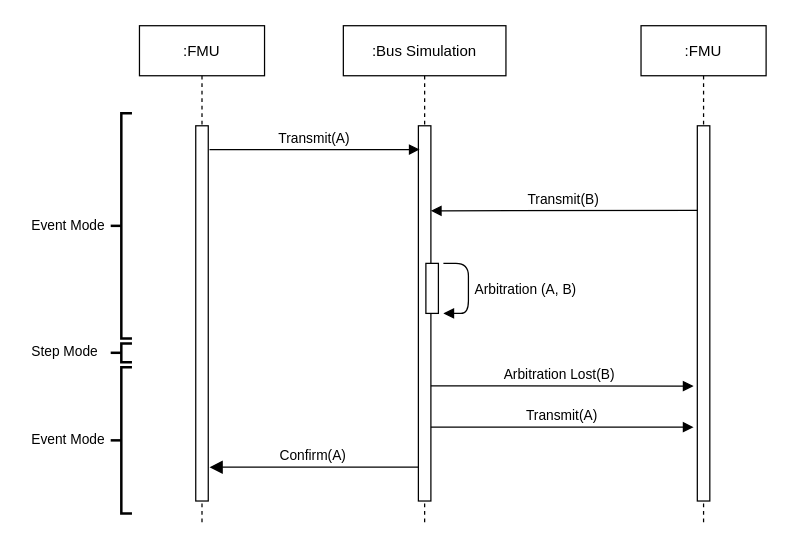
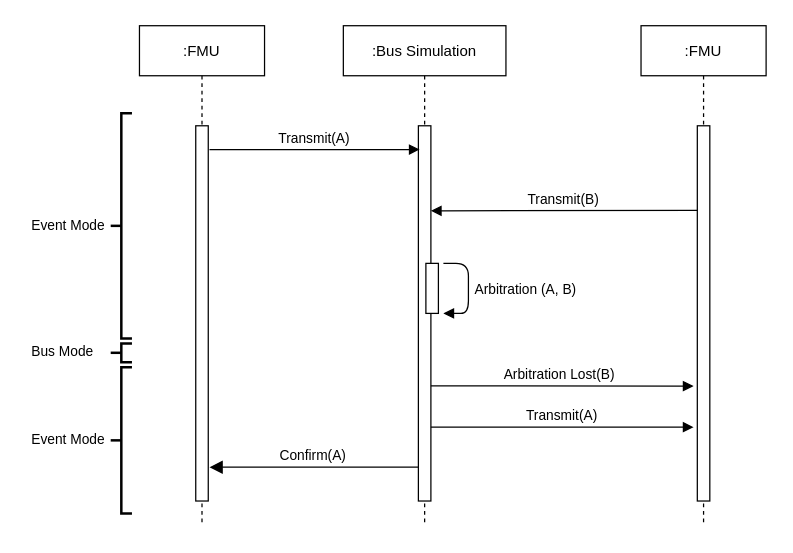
(64, 351) -> (60, 351)
